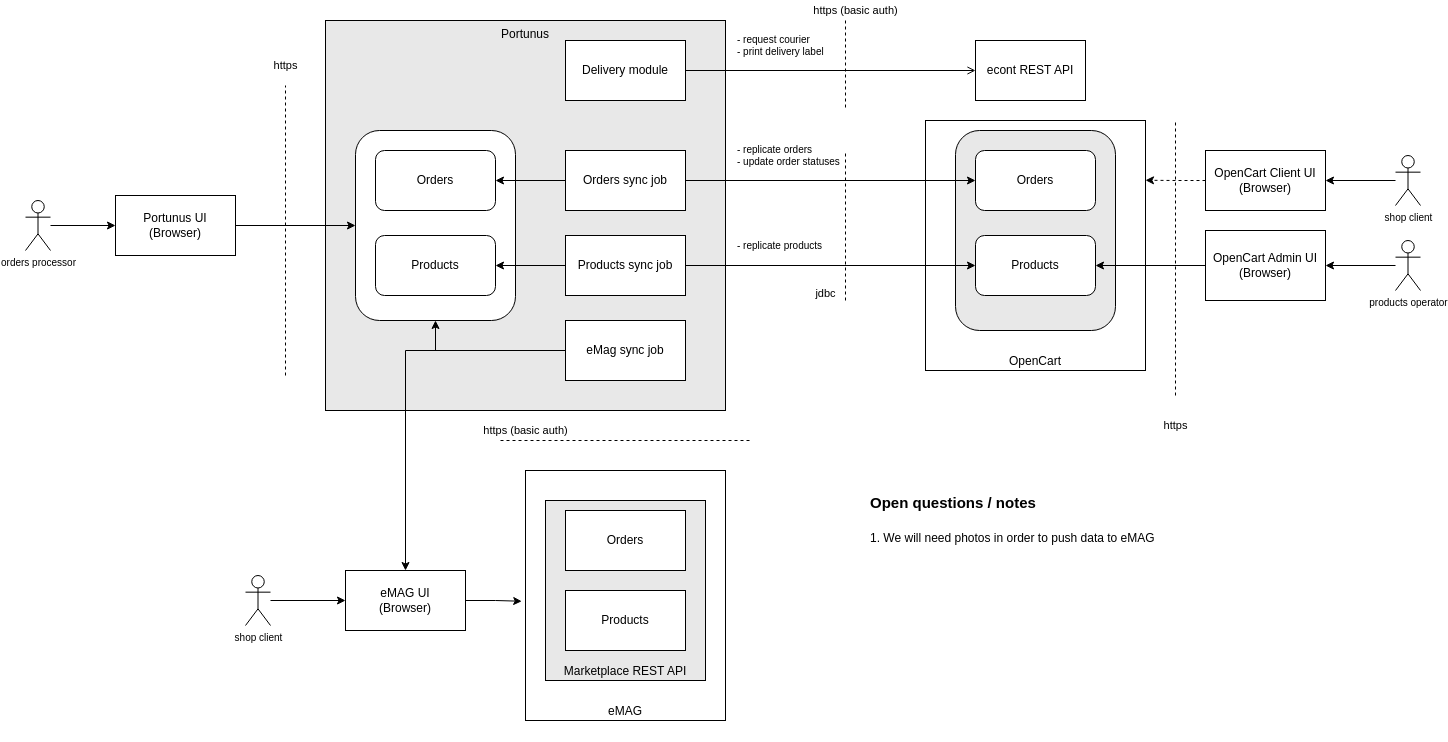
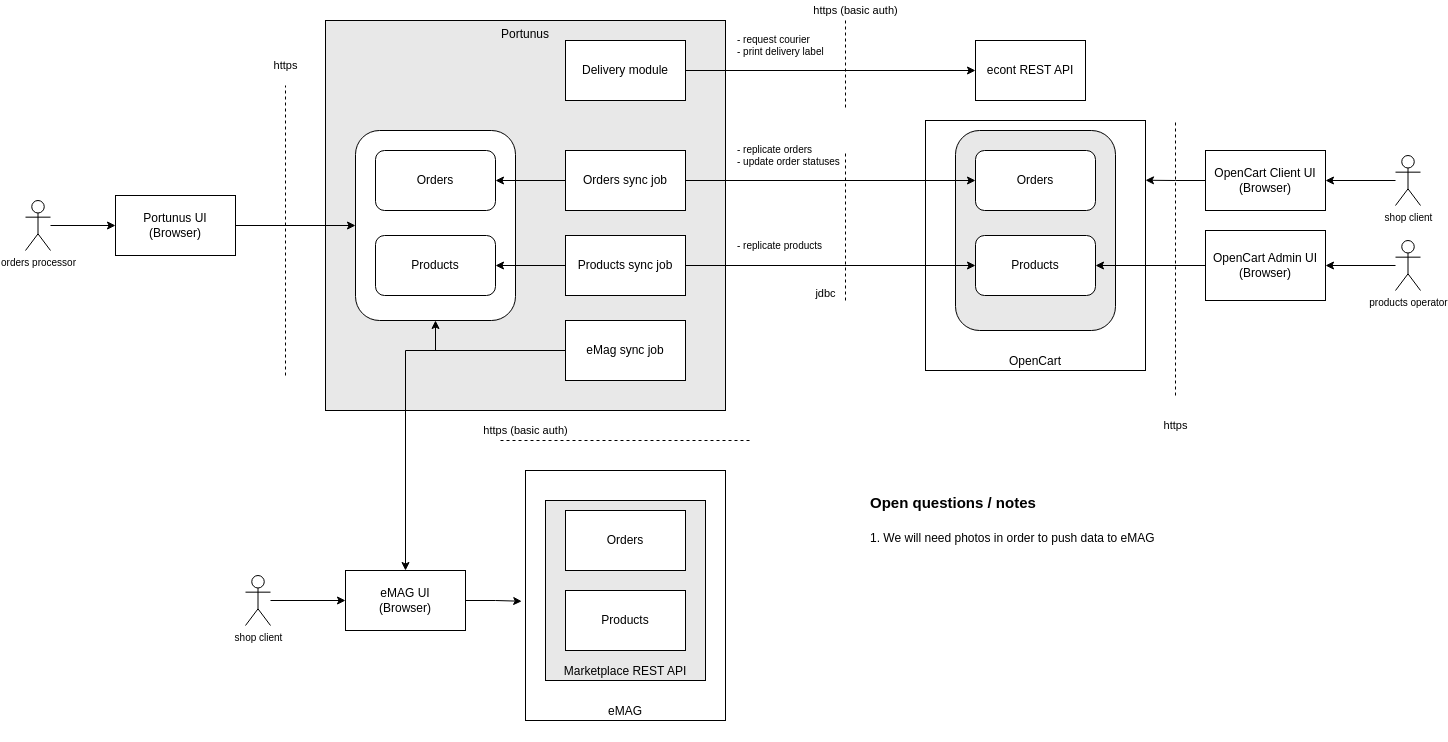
(969, 71) -> (967, 71)
(1179, 181) -> (1179, 181)
